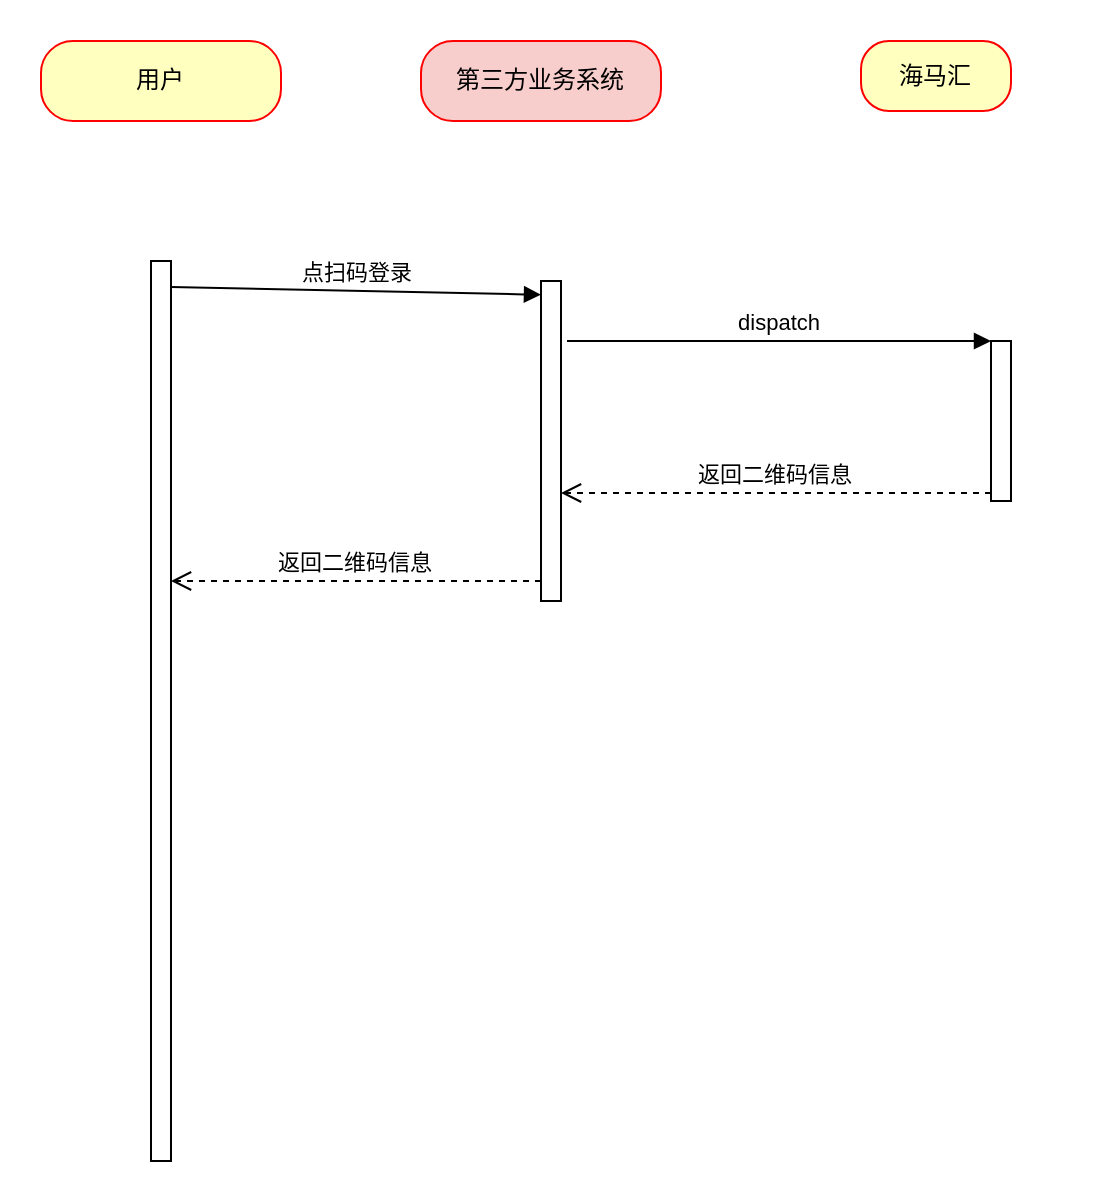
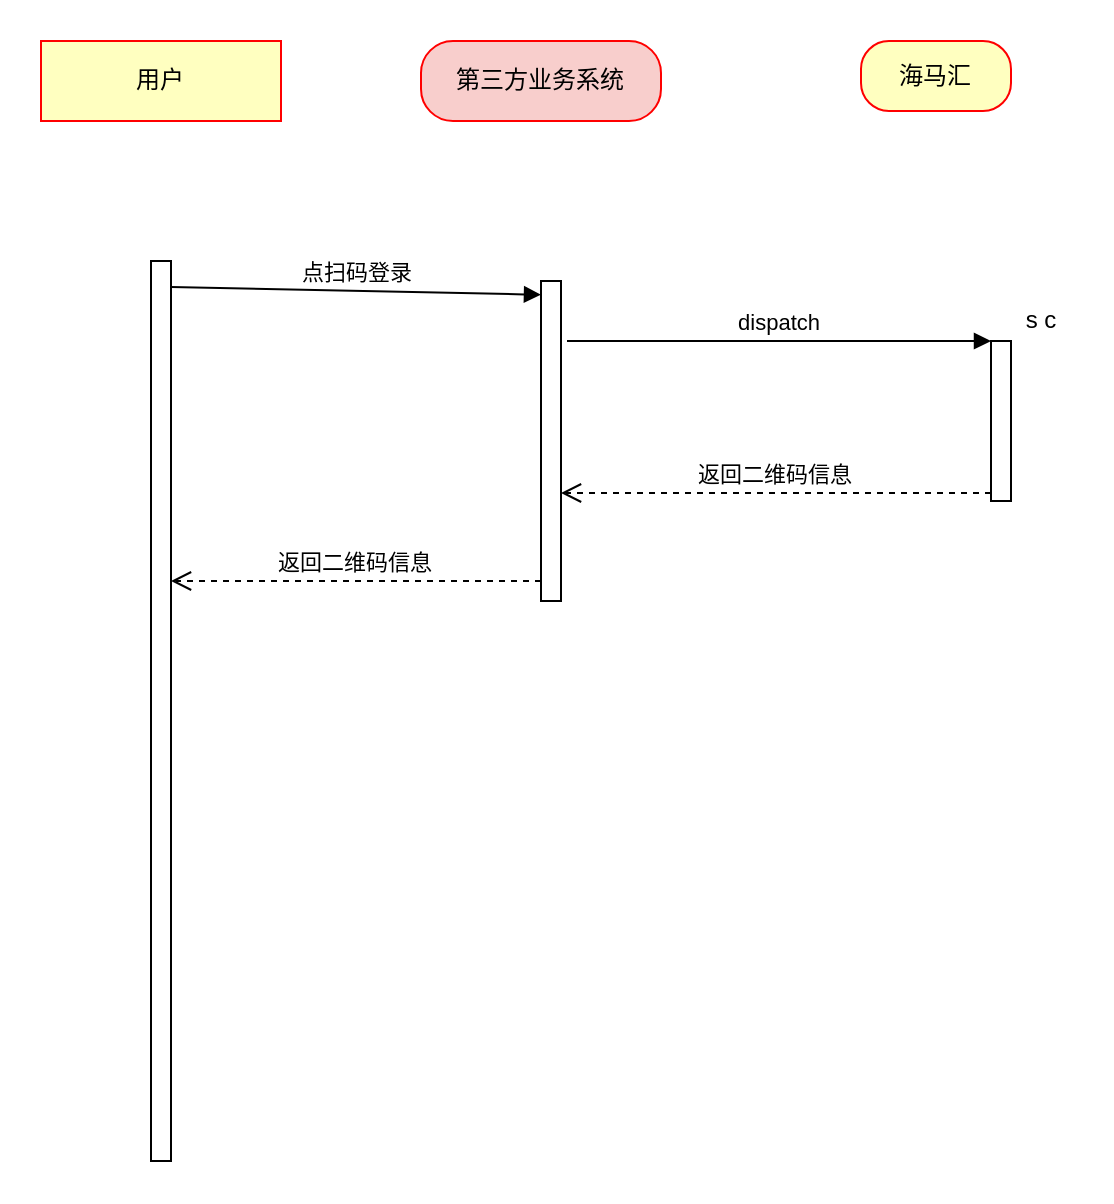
(161, 81) -> (161, 81)
none -> (1041, 321)
